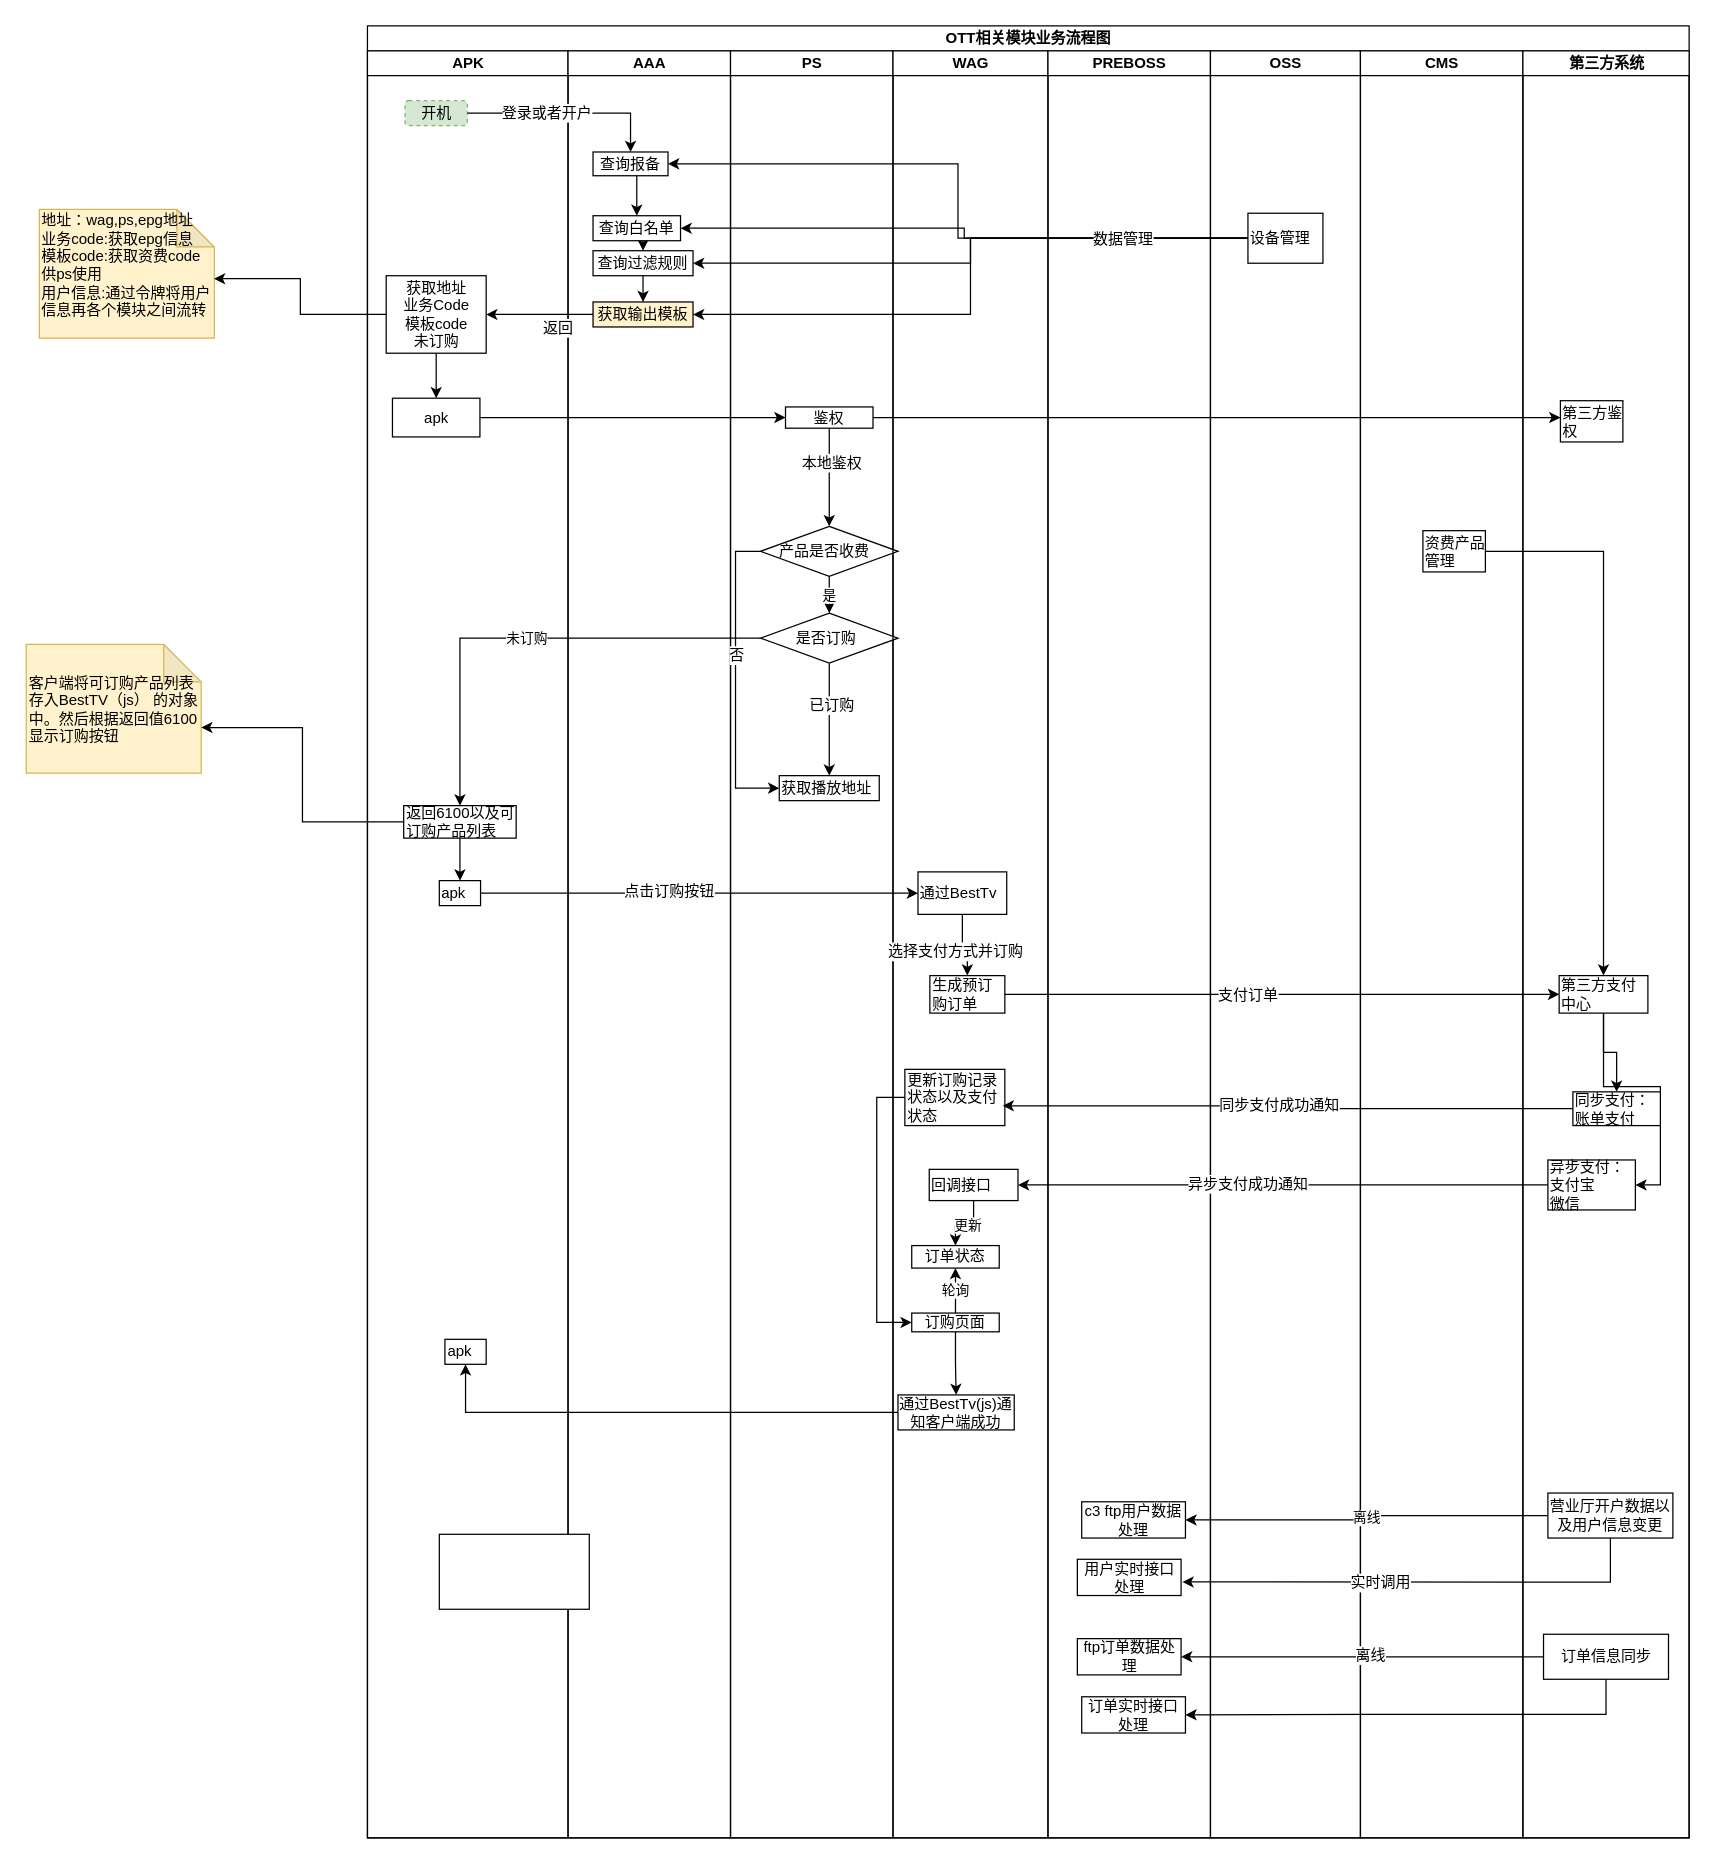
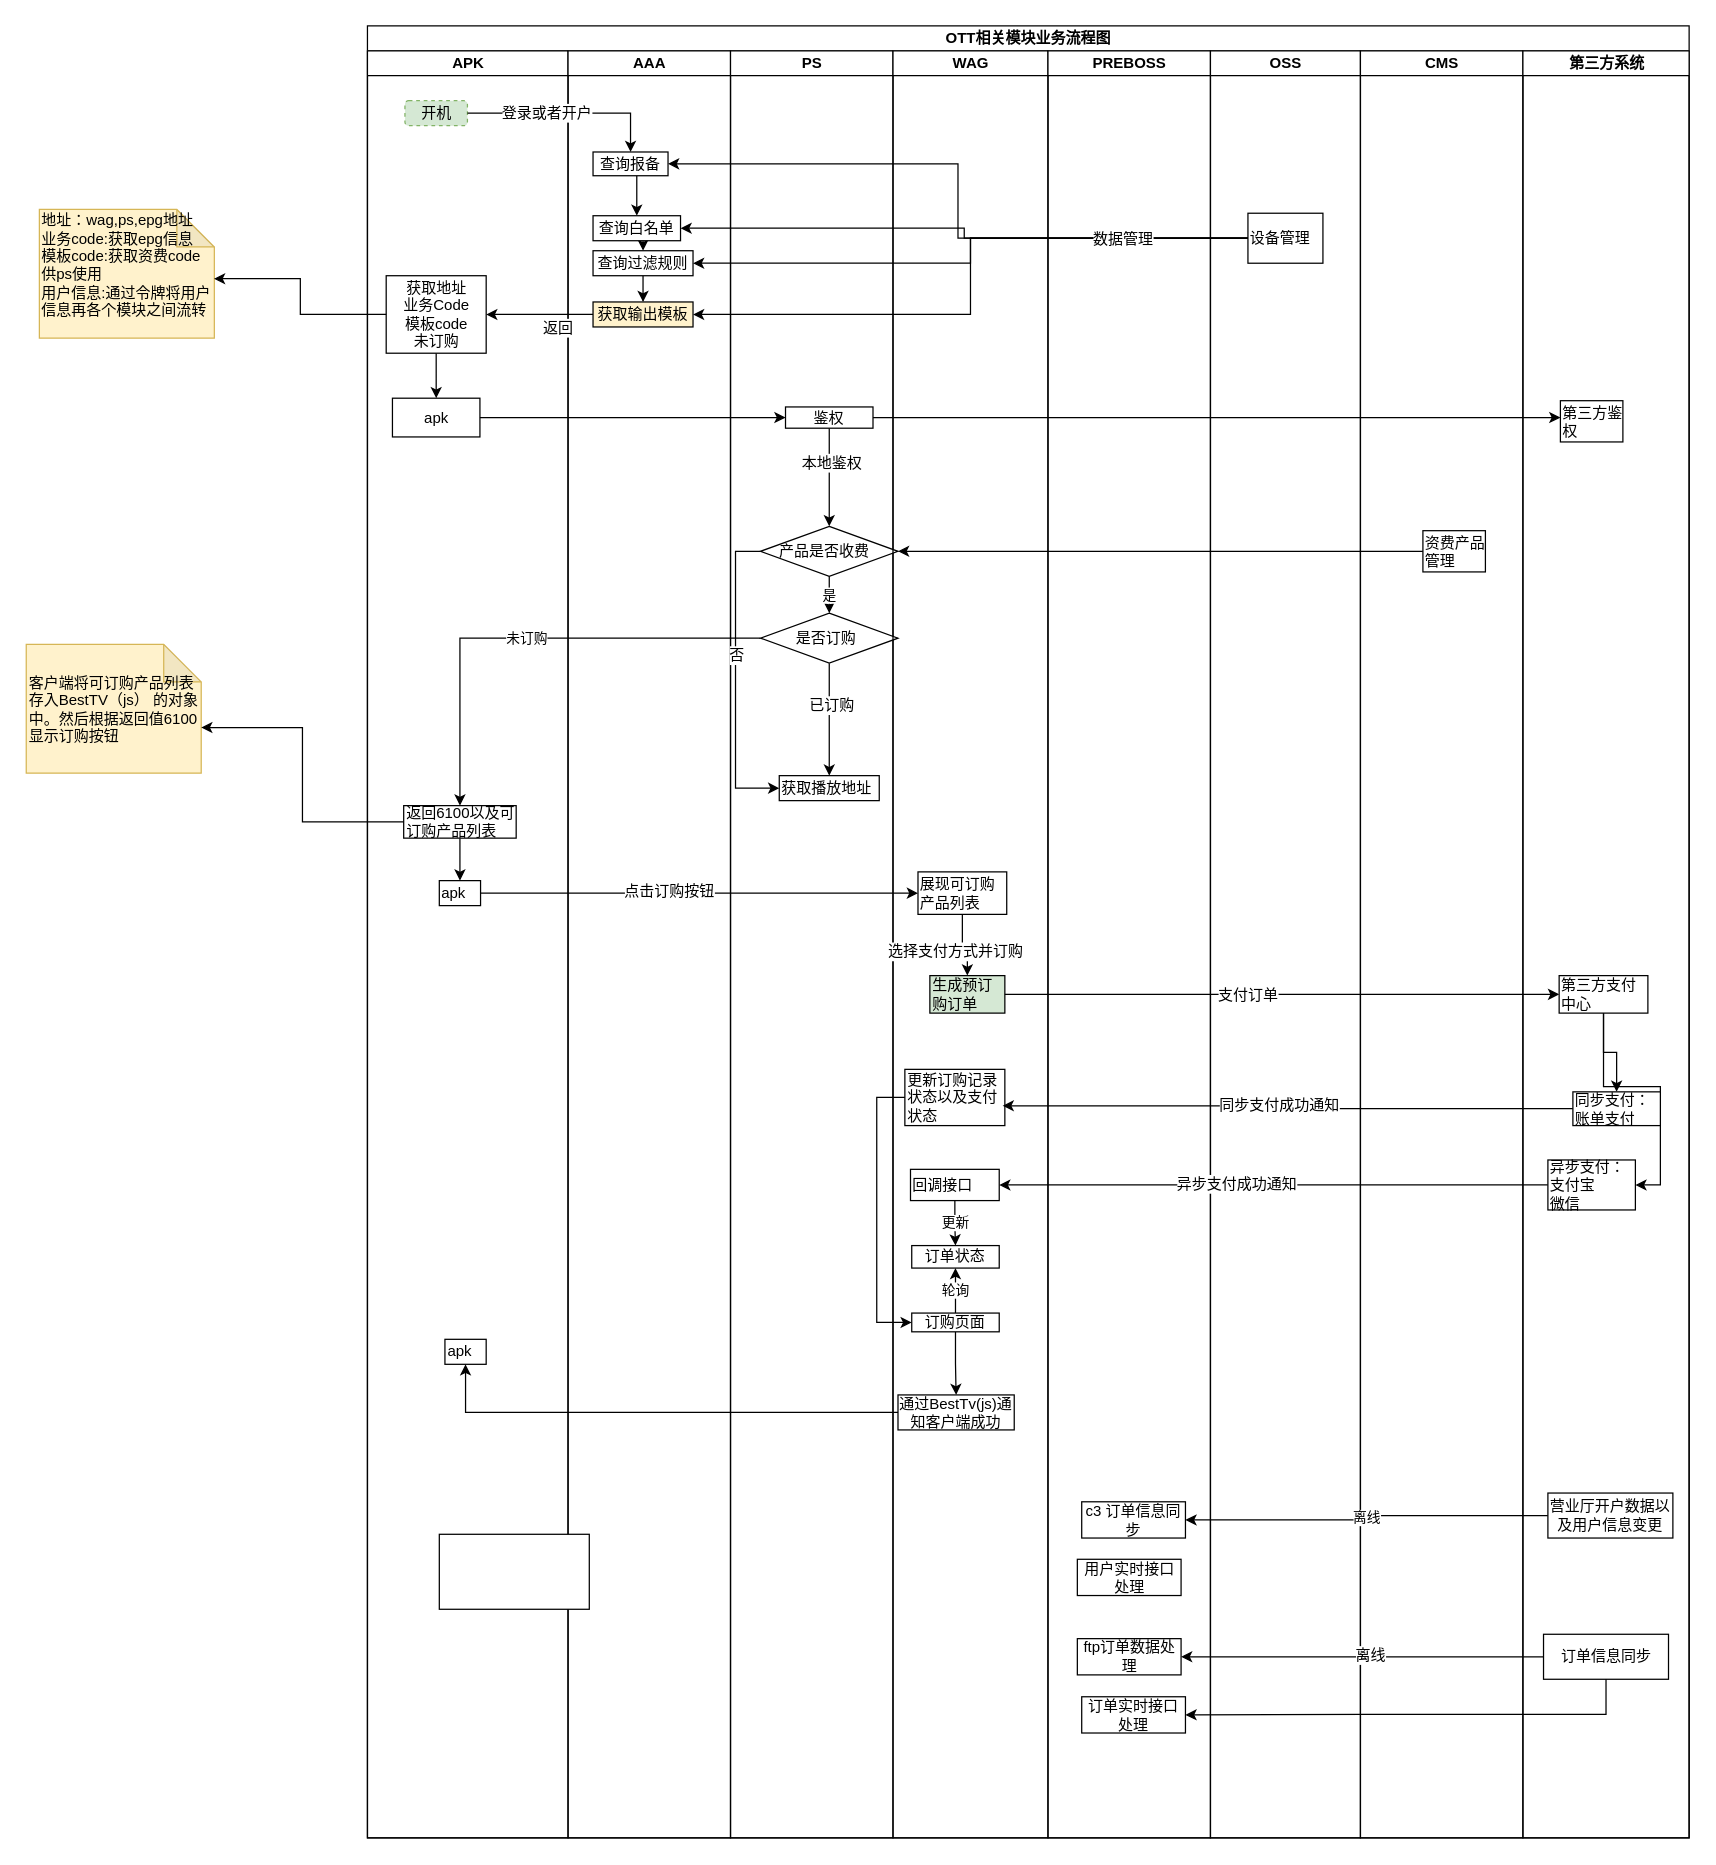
(1604, 700) -> (1165, 551)
(961, 893) -> (964, 893)
(968, 994) -> (968, 994)
(974, 1185) -> (955, 1185)
(1134, 1521) -> (1134, 1521)
(1423, 1582) -> none
